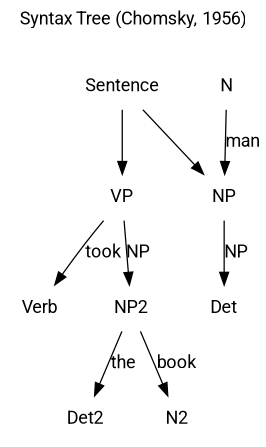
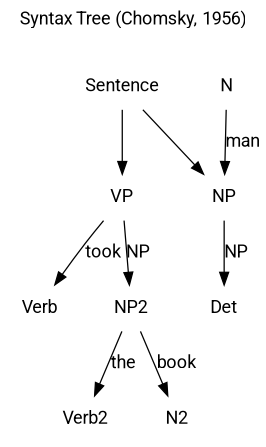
(85, 419) -> (85, 419)
